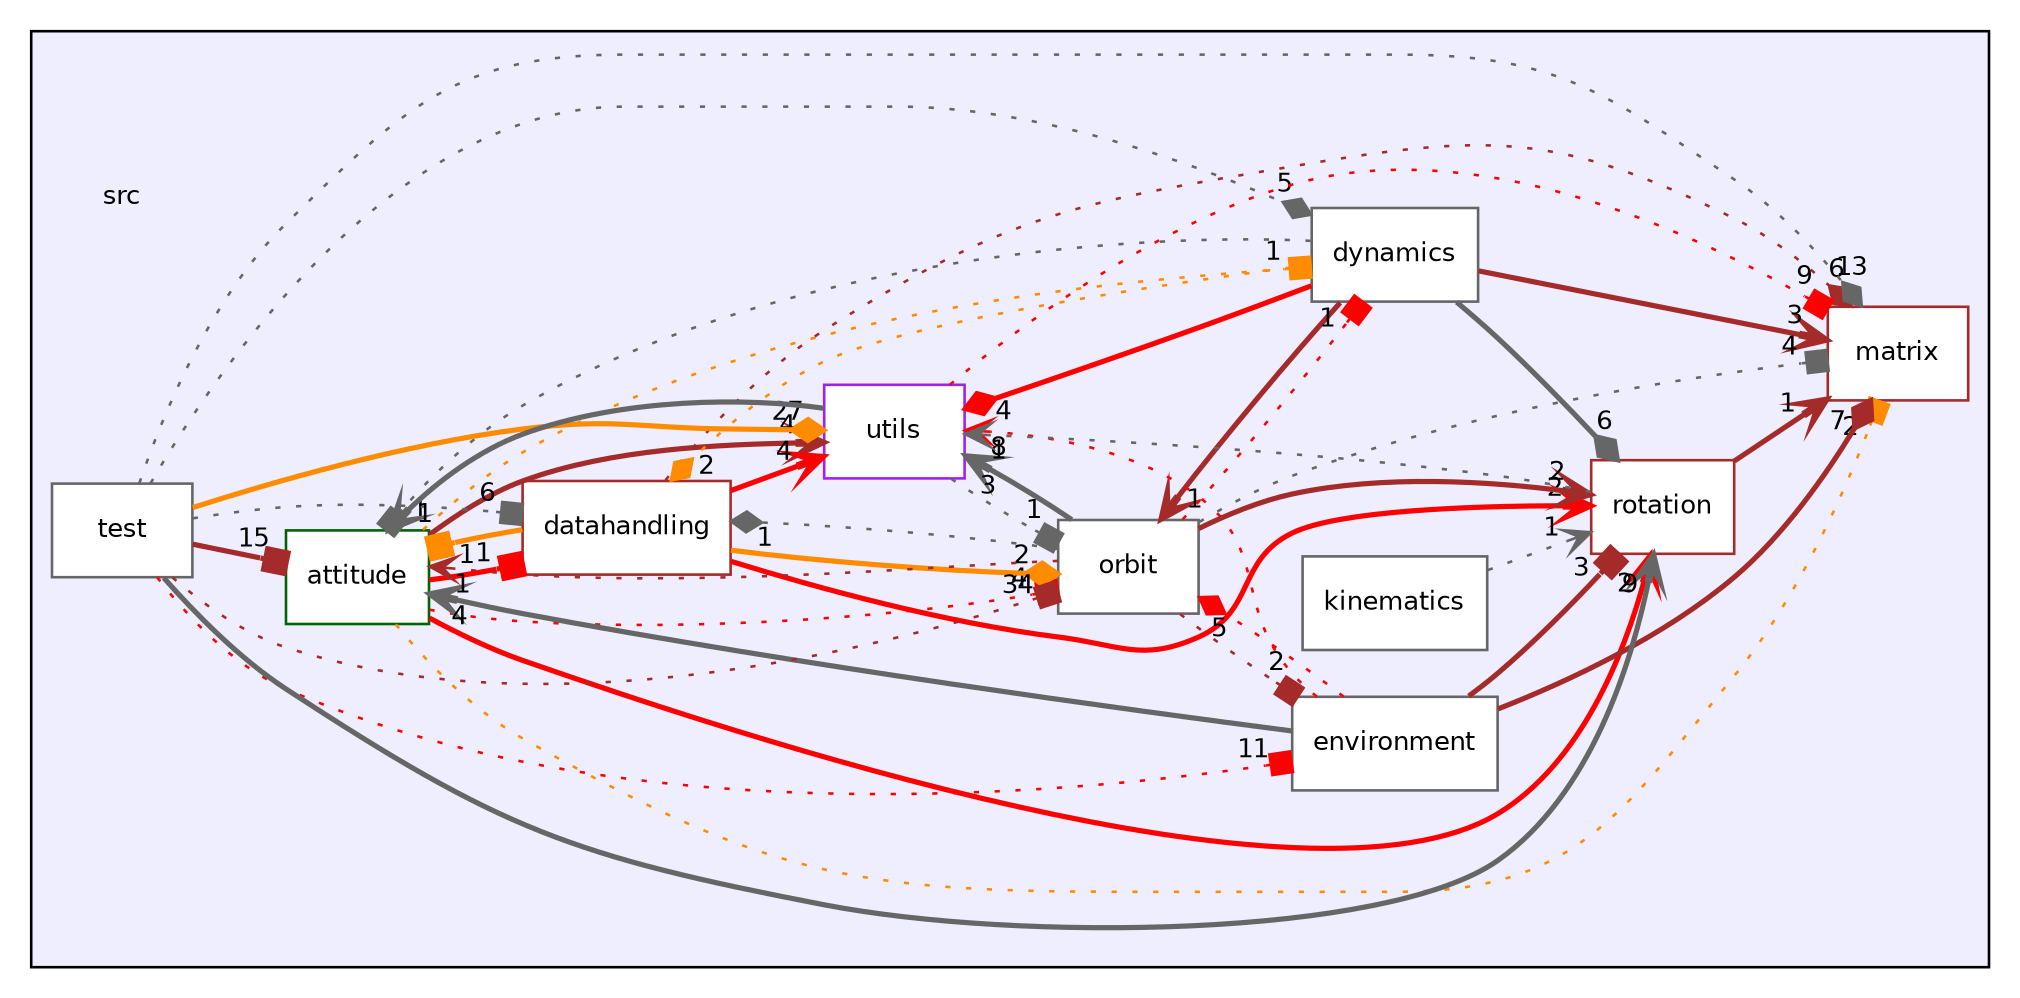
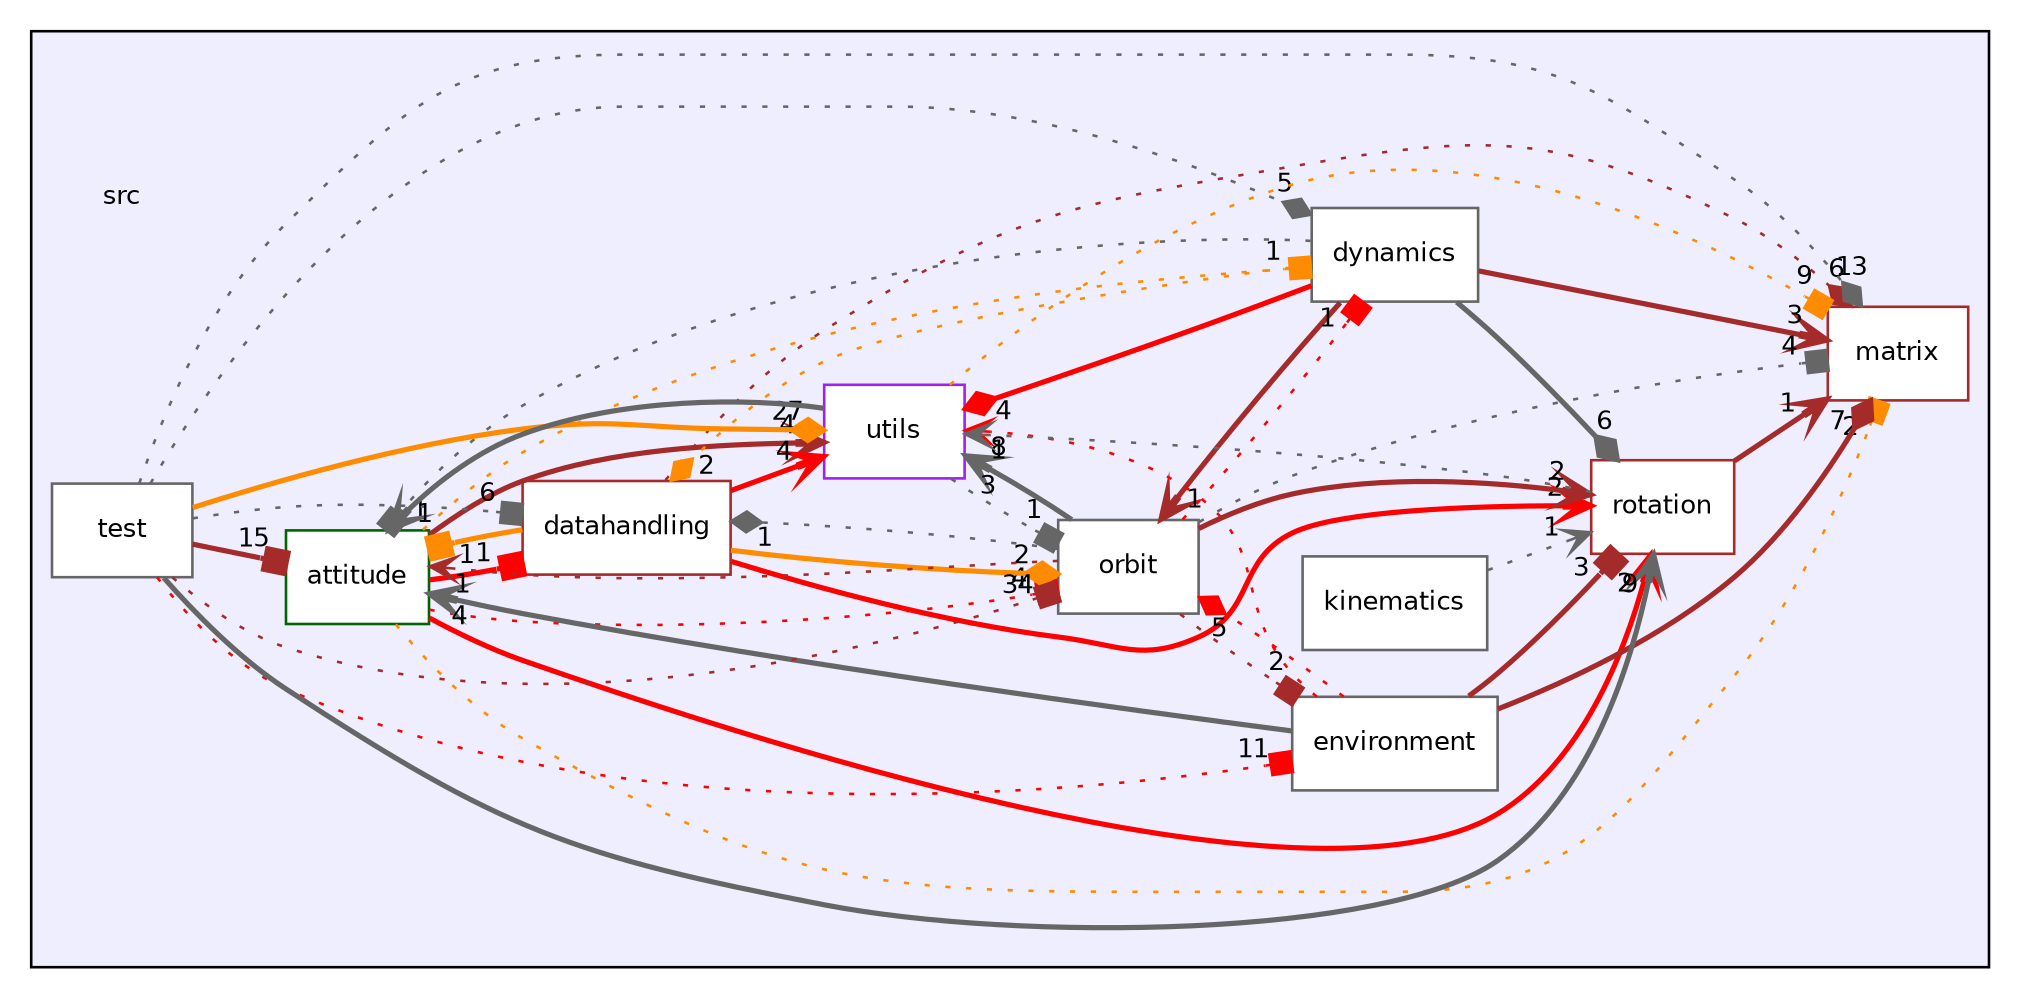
(1360, 172) -> (1360, 172)
